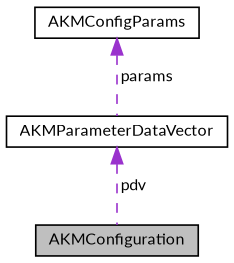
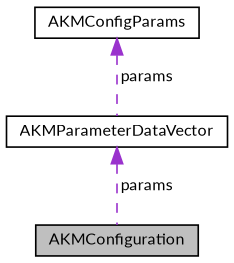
(132, 186) -> (145, 186)
